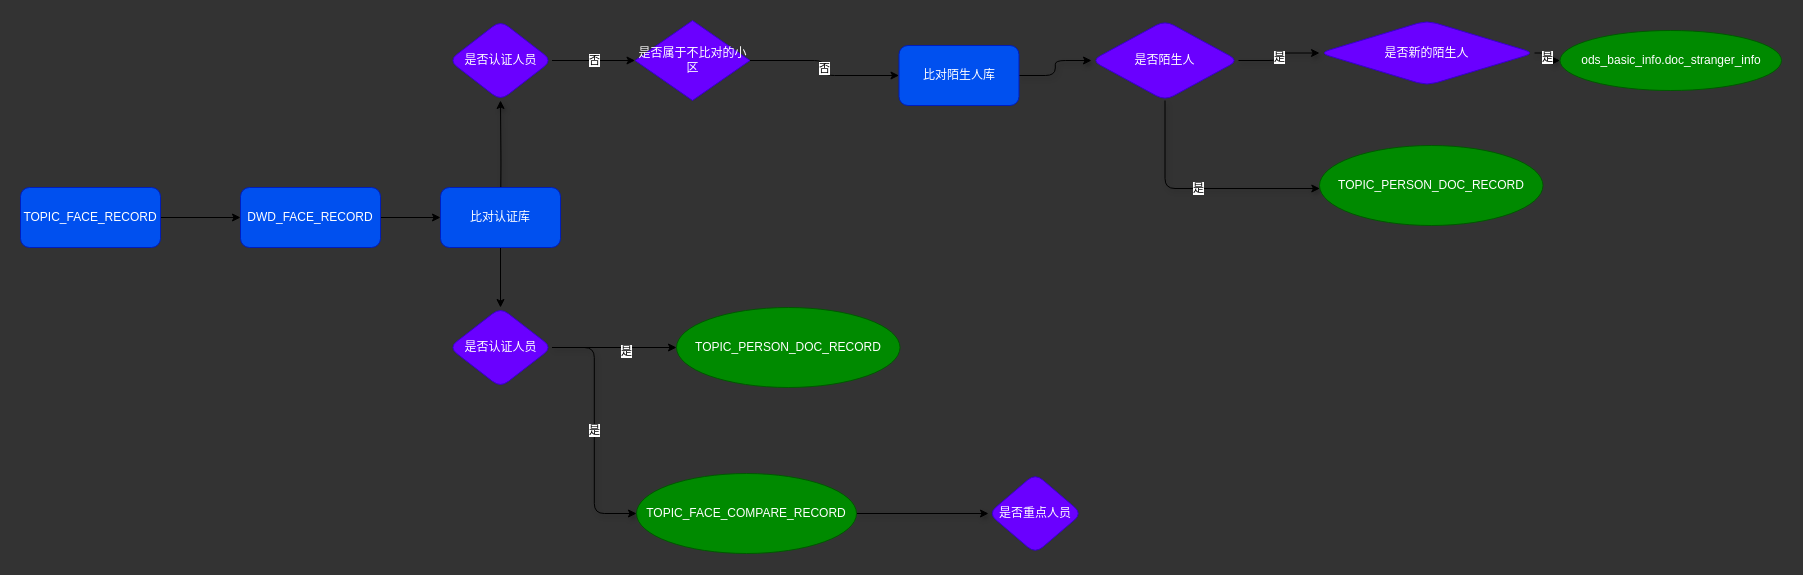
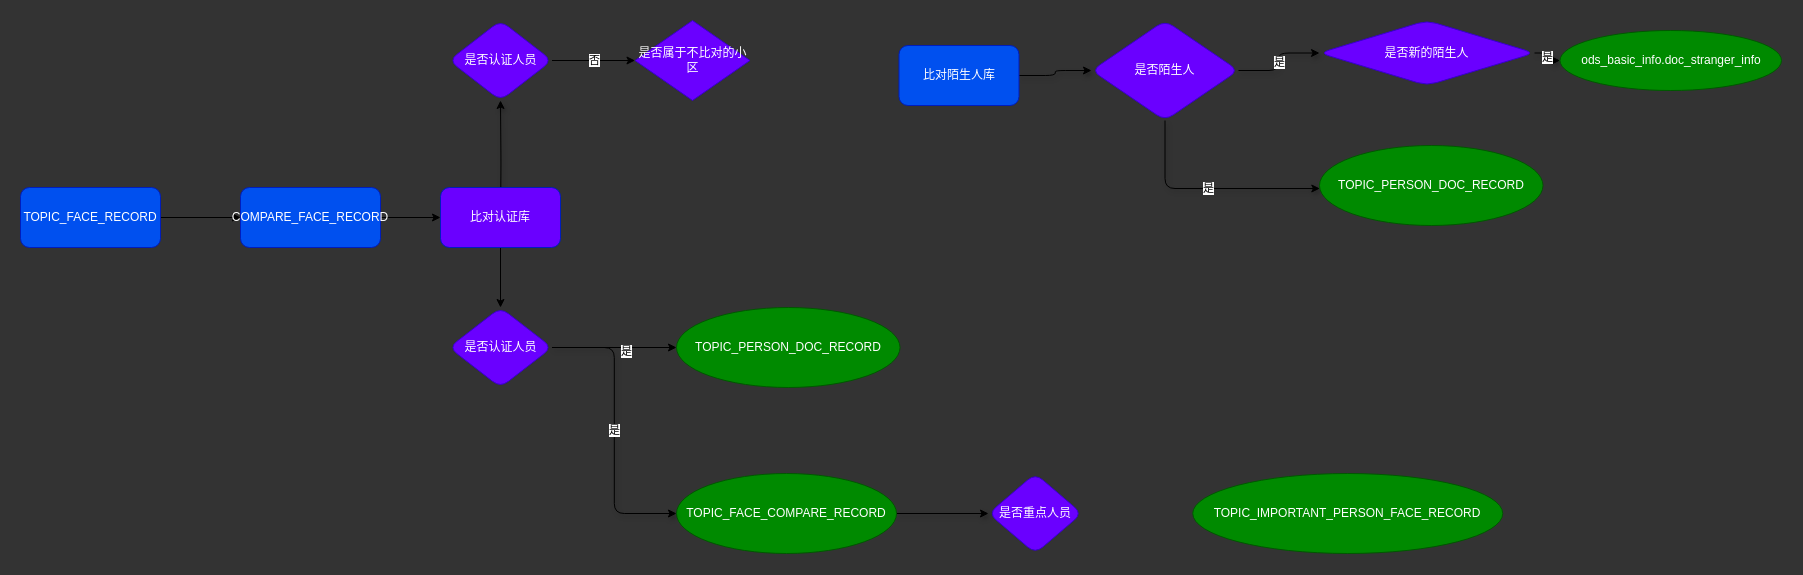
(1165, 61) -> (1165, 71)
(825, 69) -> none
(311, 218) -> (311, 218)
(501, 218) -> (501, 218)
(747, 514) -> (787, 514)
none -> (1348, 514)
